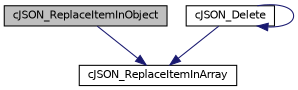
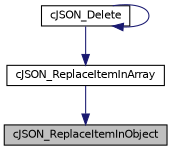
(118, 42) -> (86, 100)
